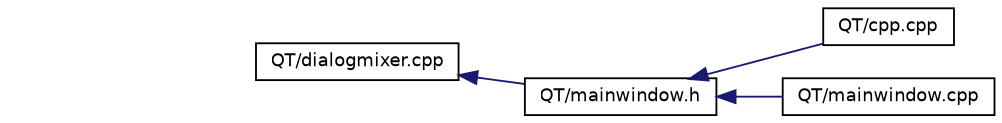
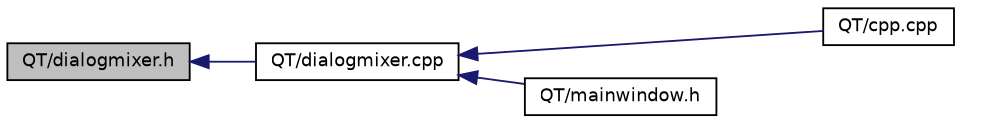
(765, 59) -> (650, 42)
none -> (99, 62)
(889, 97) -> none
